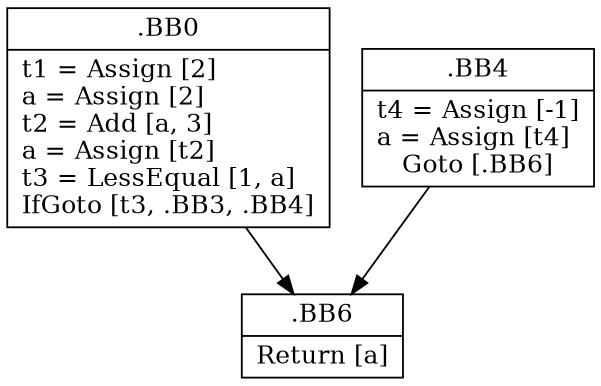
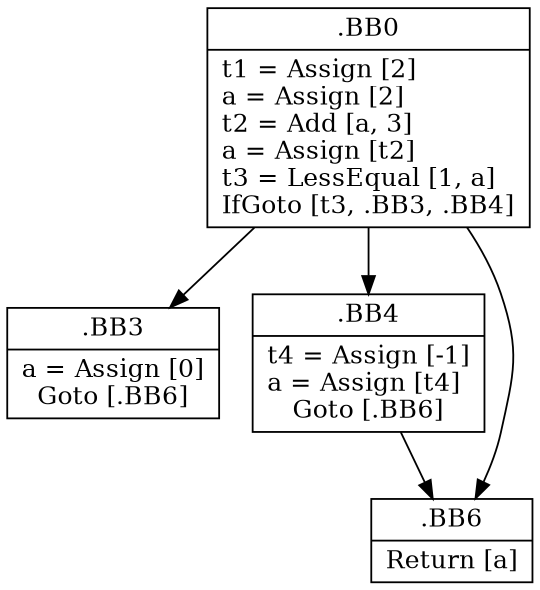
none -> (369, 252)
none -> (113, 363)
